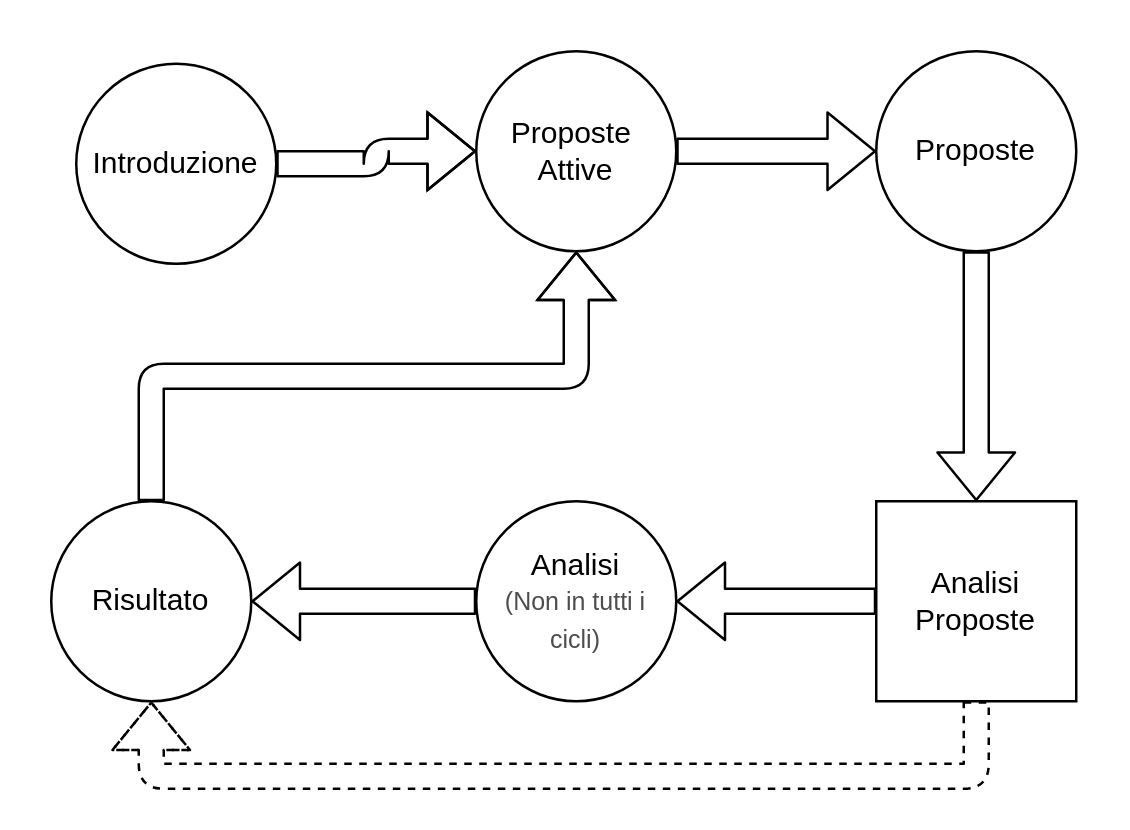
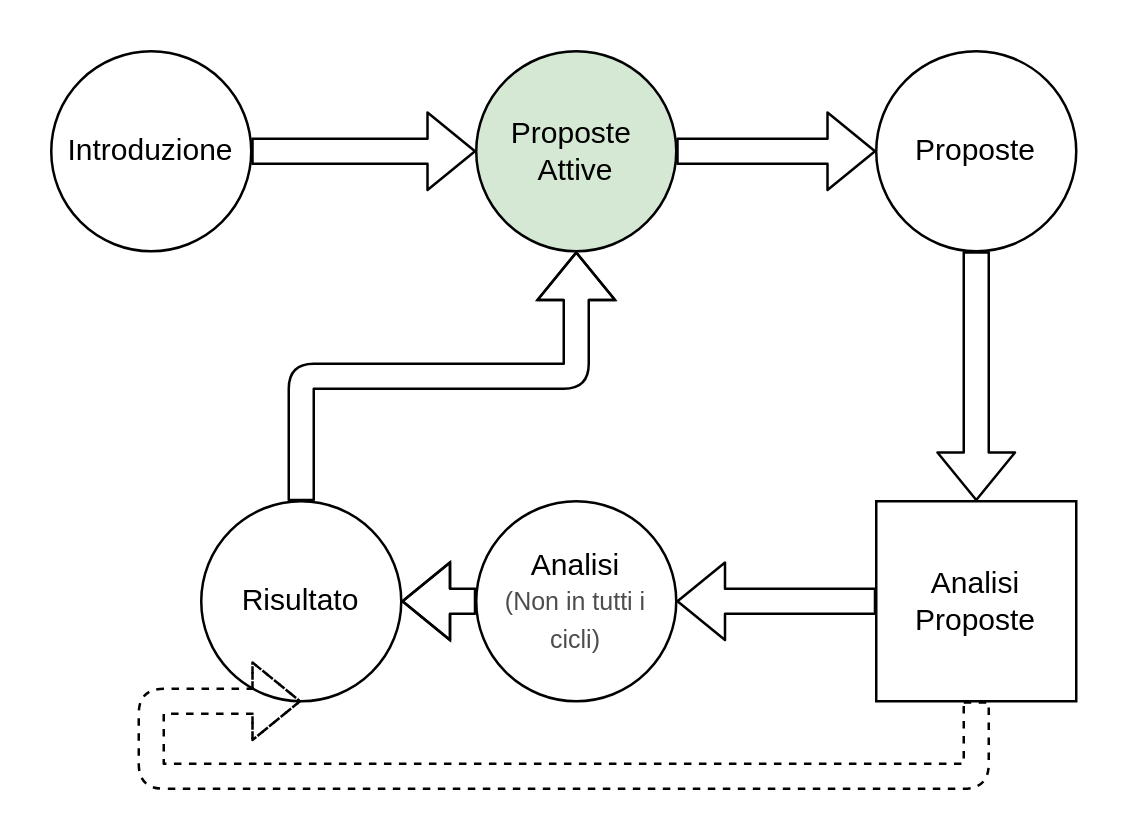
(576, 151) -> (576, 151)
(176, 164) -> (151, 151)
(151, 601) -> (301, 601)
